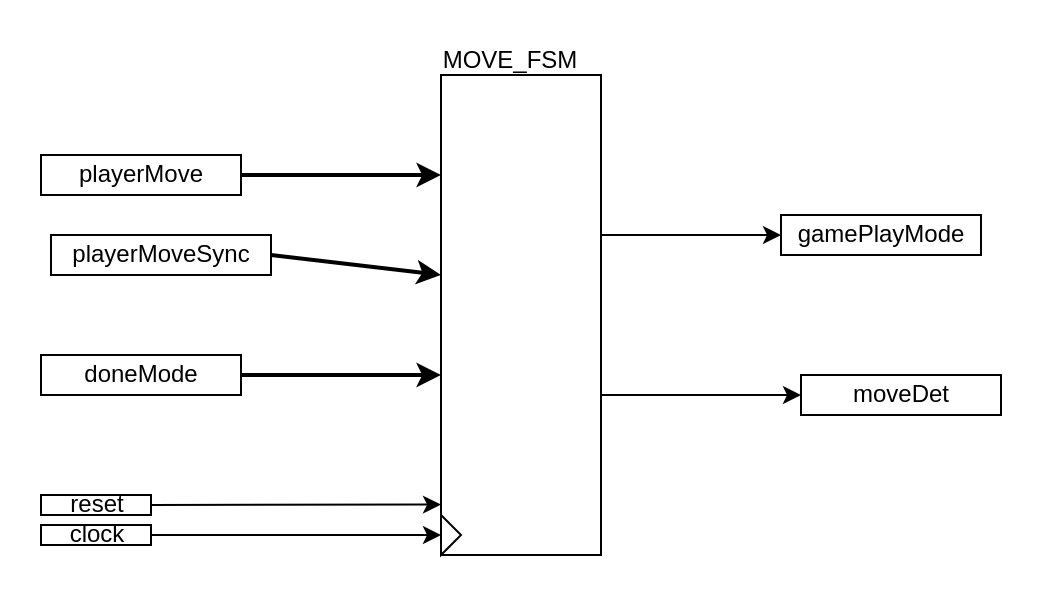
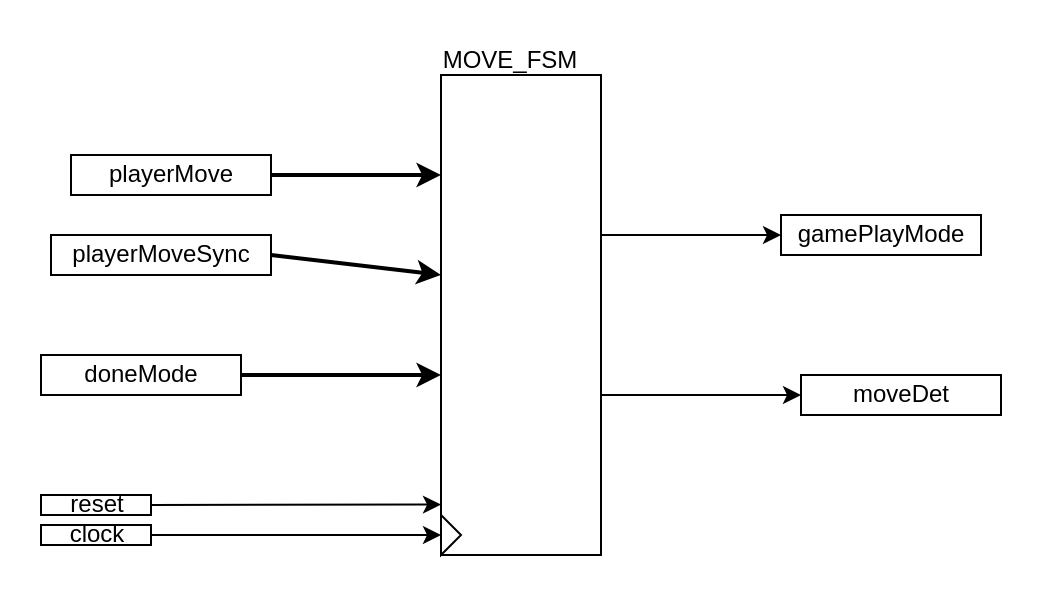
(141, 175) -> (171, 175)
